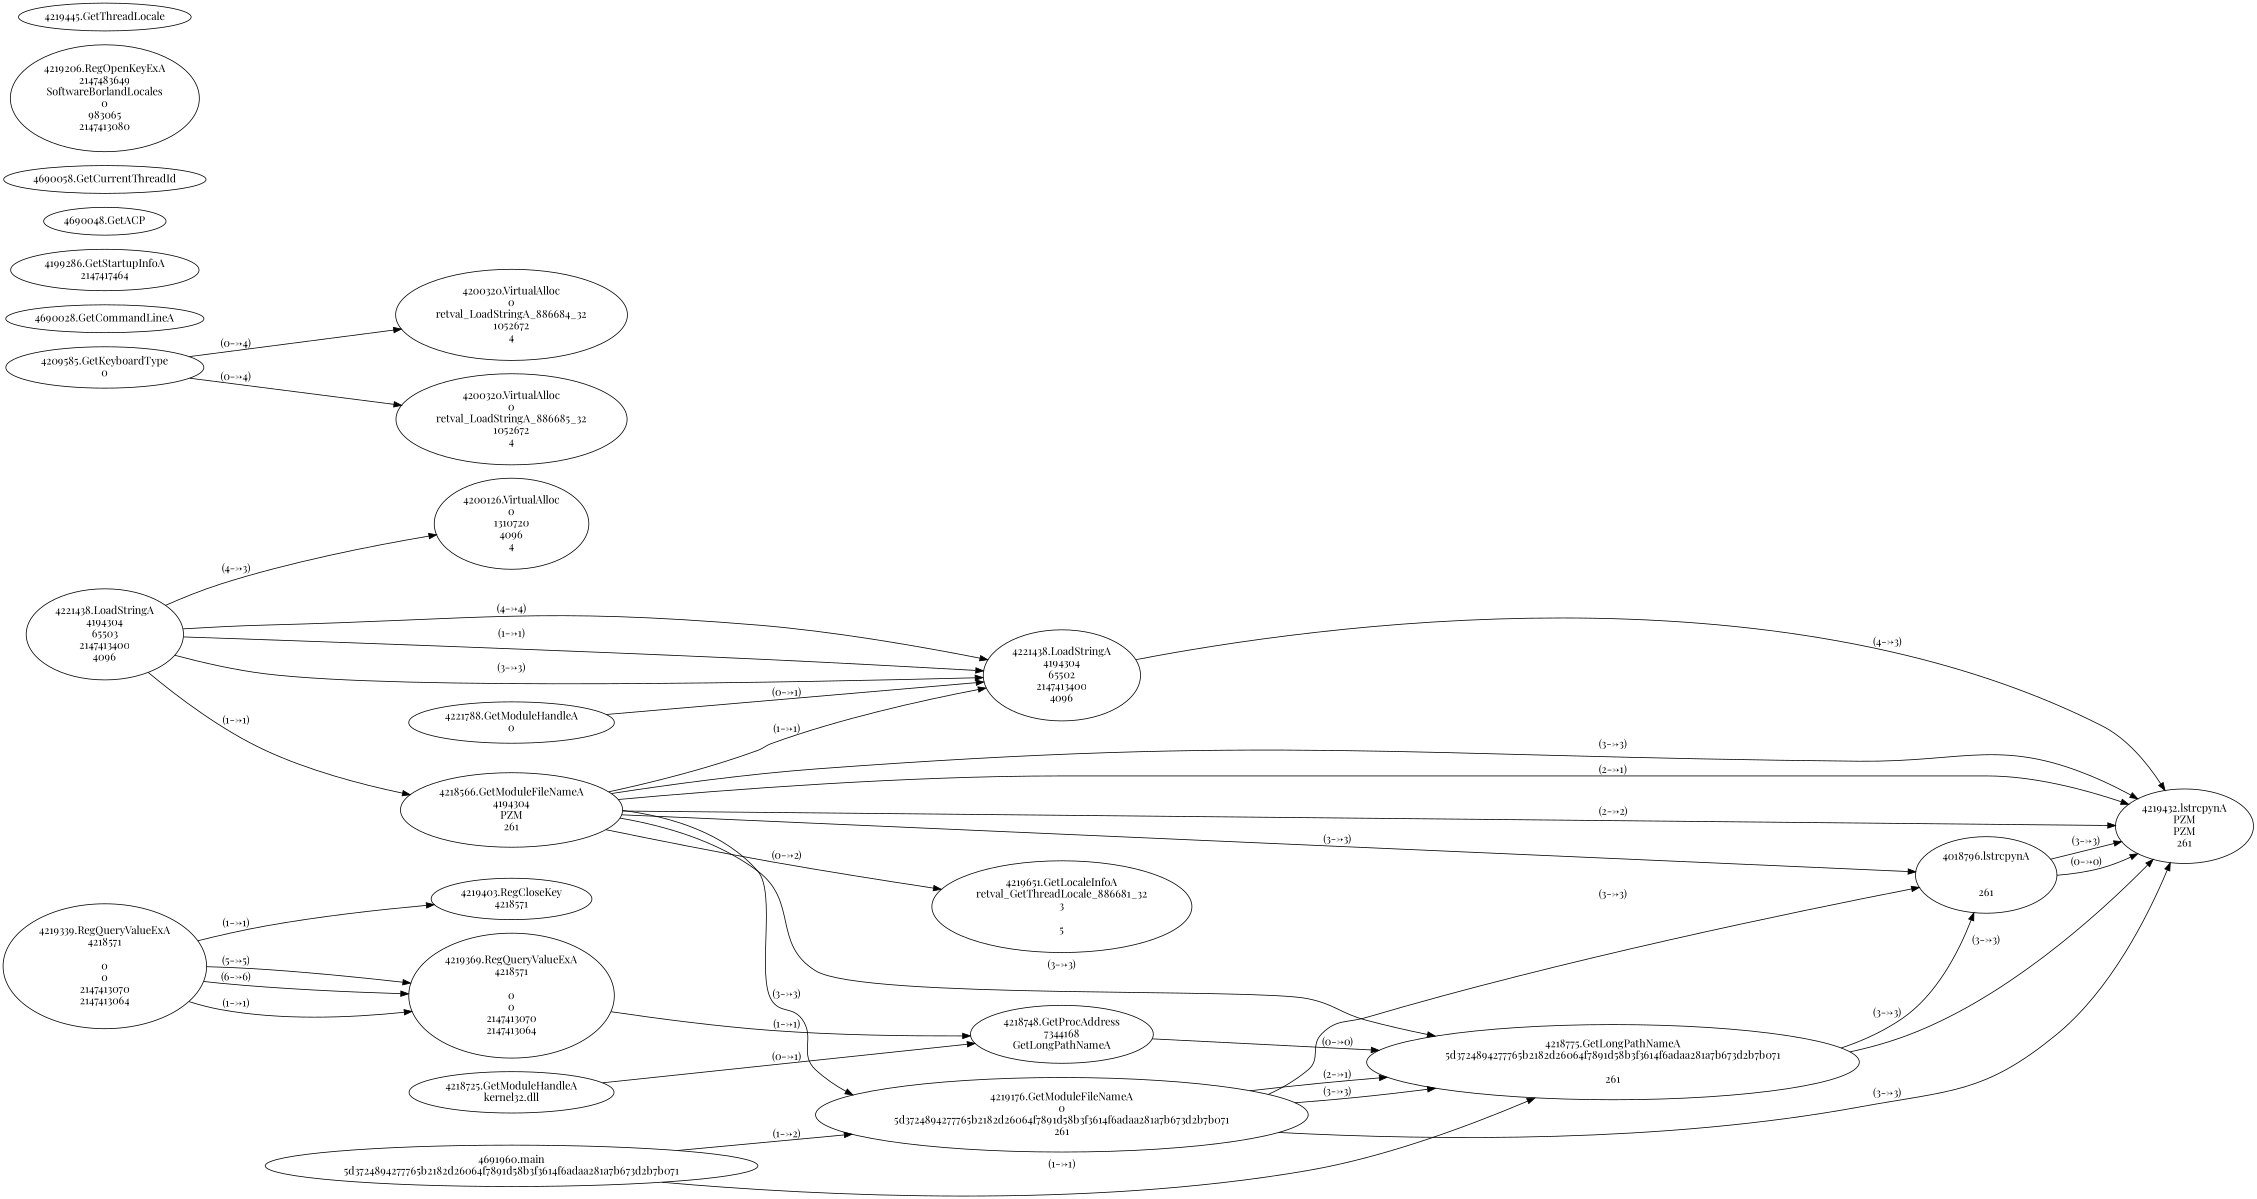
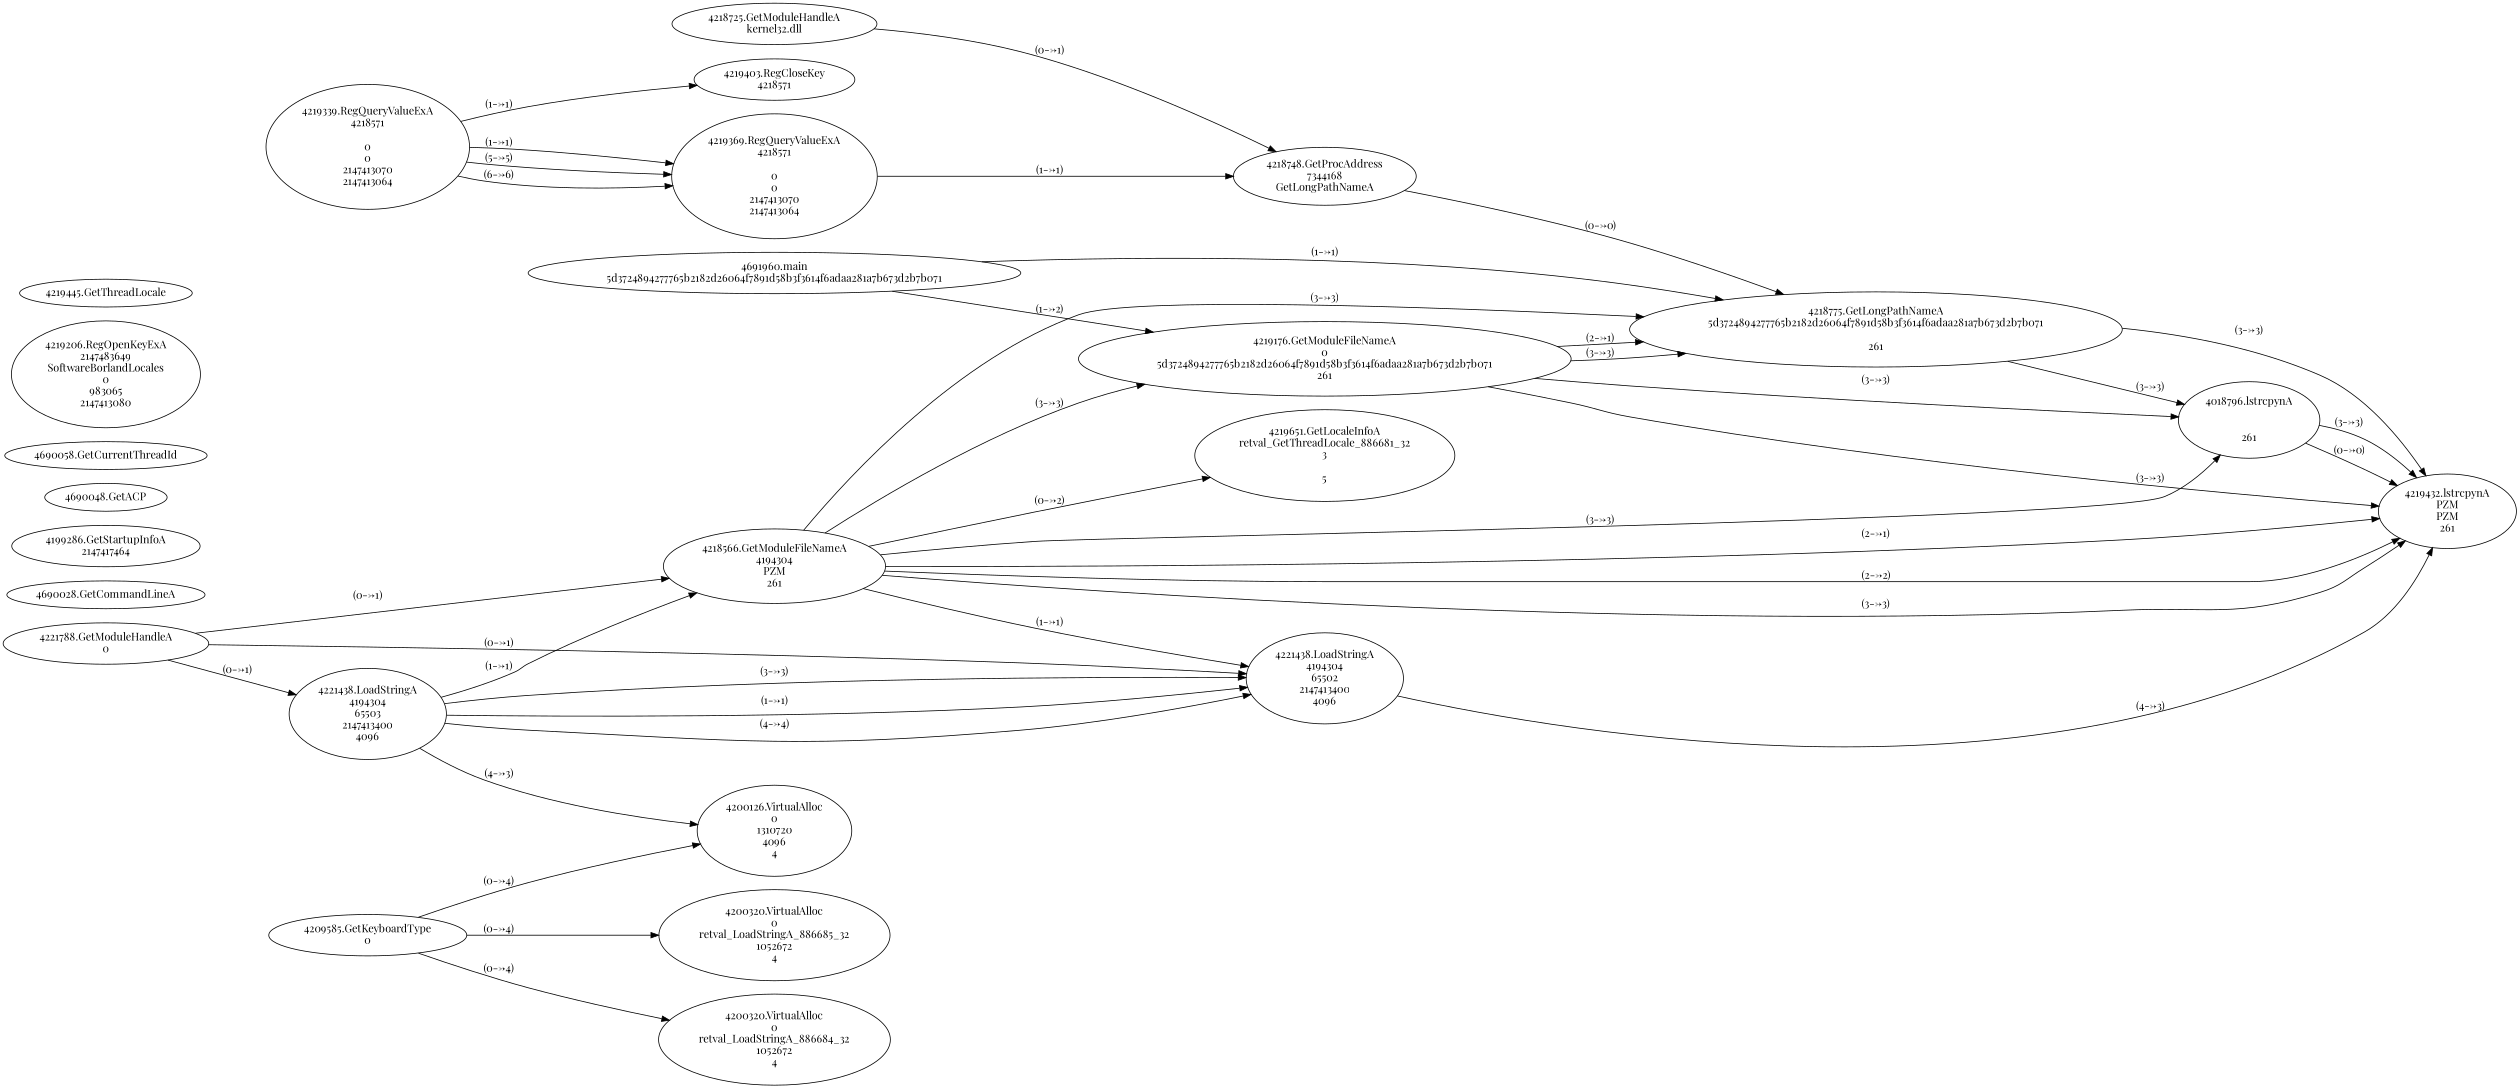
none -> (429, 606)
none -> (228, 676)
none -> (554, 876)
